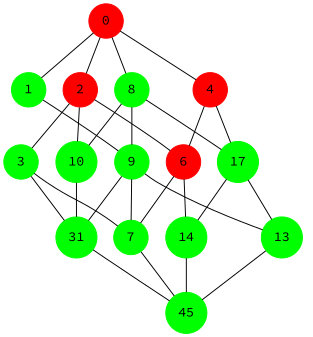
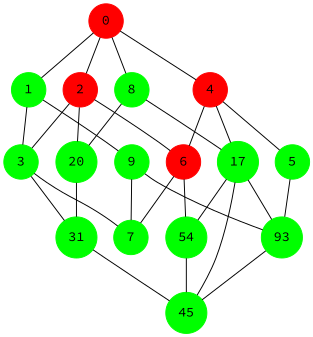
none -> (25, 126)
(132, 132) -> none
(76, 162) -> (76, 162)
none -> (292, 162)
(105, 198) -> none
(186, 237) -> (186, 237)
(282, 237) -> (282, 237)
(158, 274) -> (222, 241)
